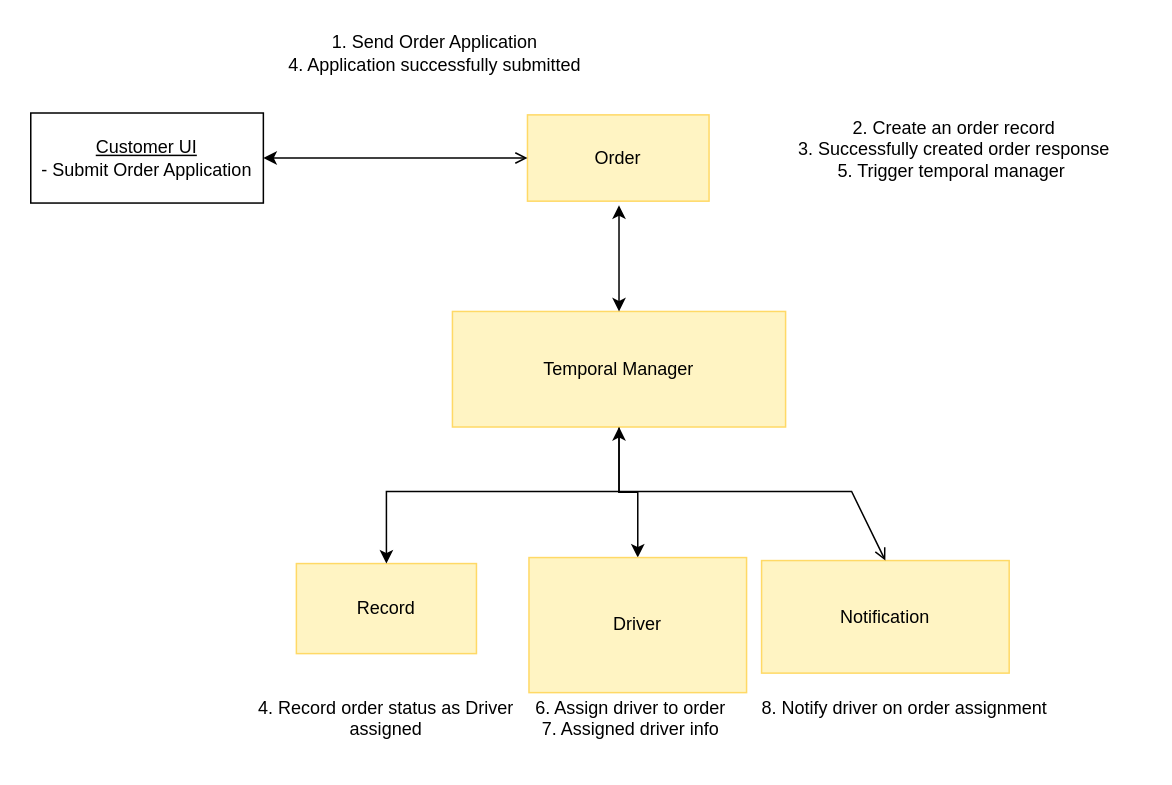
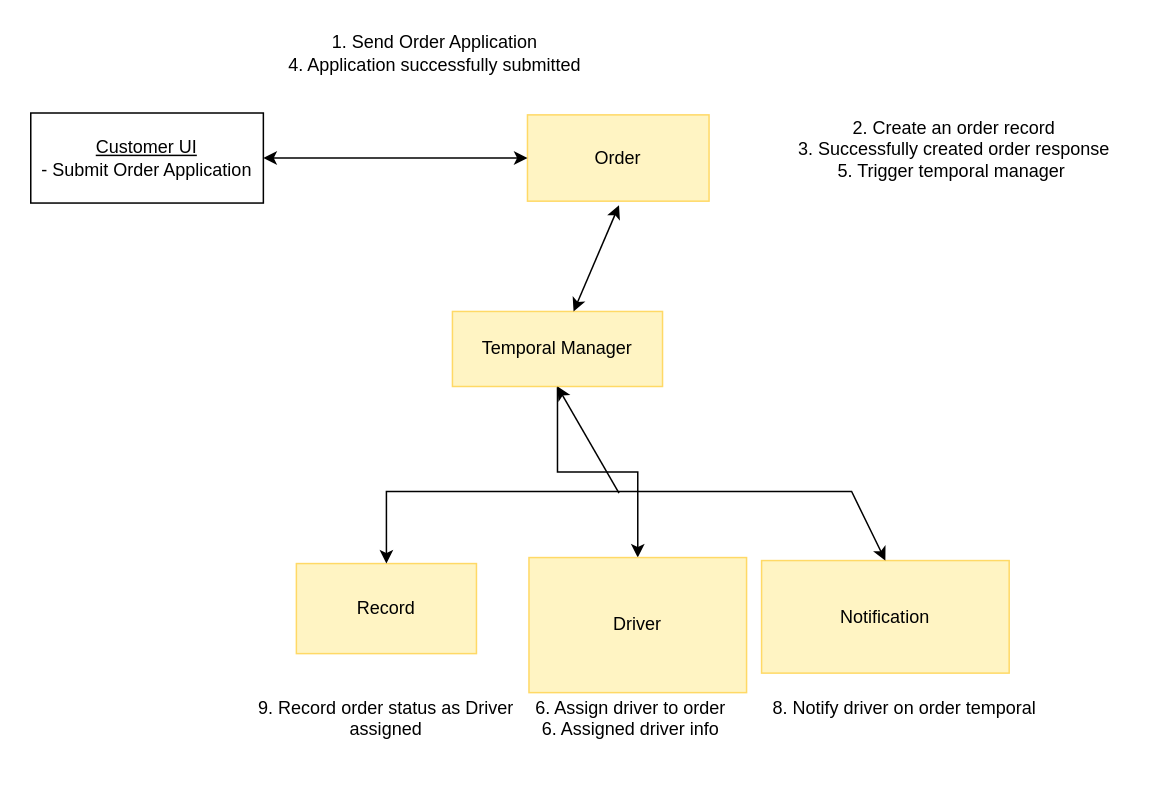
(518, 158) -> (516, 158)
(619, 369) -> (557, 349)
(881, 553) -> (880, 550)
(905, 719) -> (905, 719)
(386, 730) -> (386, 730)
(631, 730) -> (631, 730)
